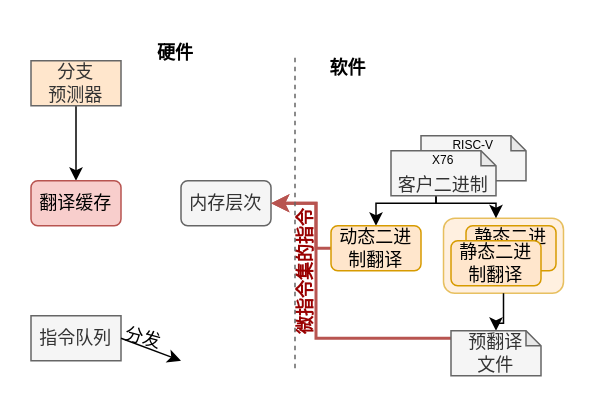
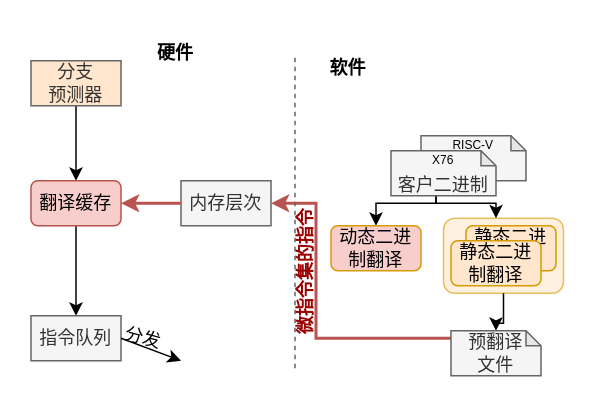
none -> (157, 203)
(226, 203) -> (226, 203)
(324, 248) -> none
(376, 248) -> (376, 248)
none -> (76, 266)
